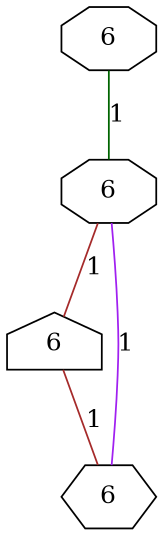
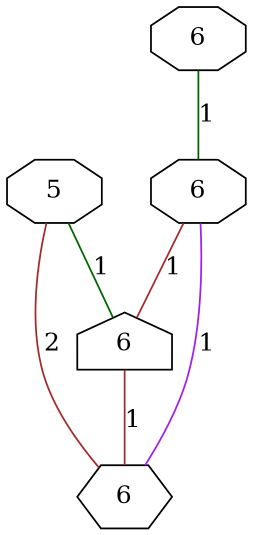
none -> (54, 191)
